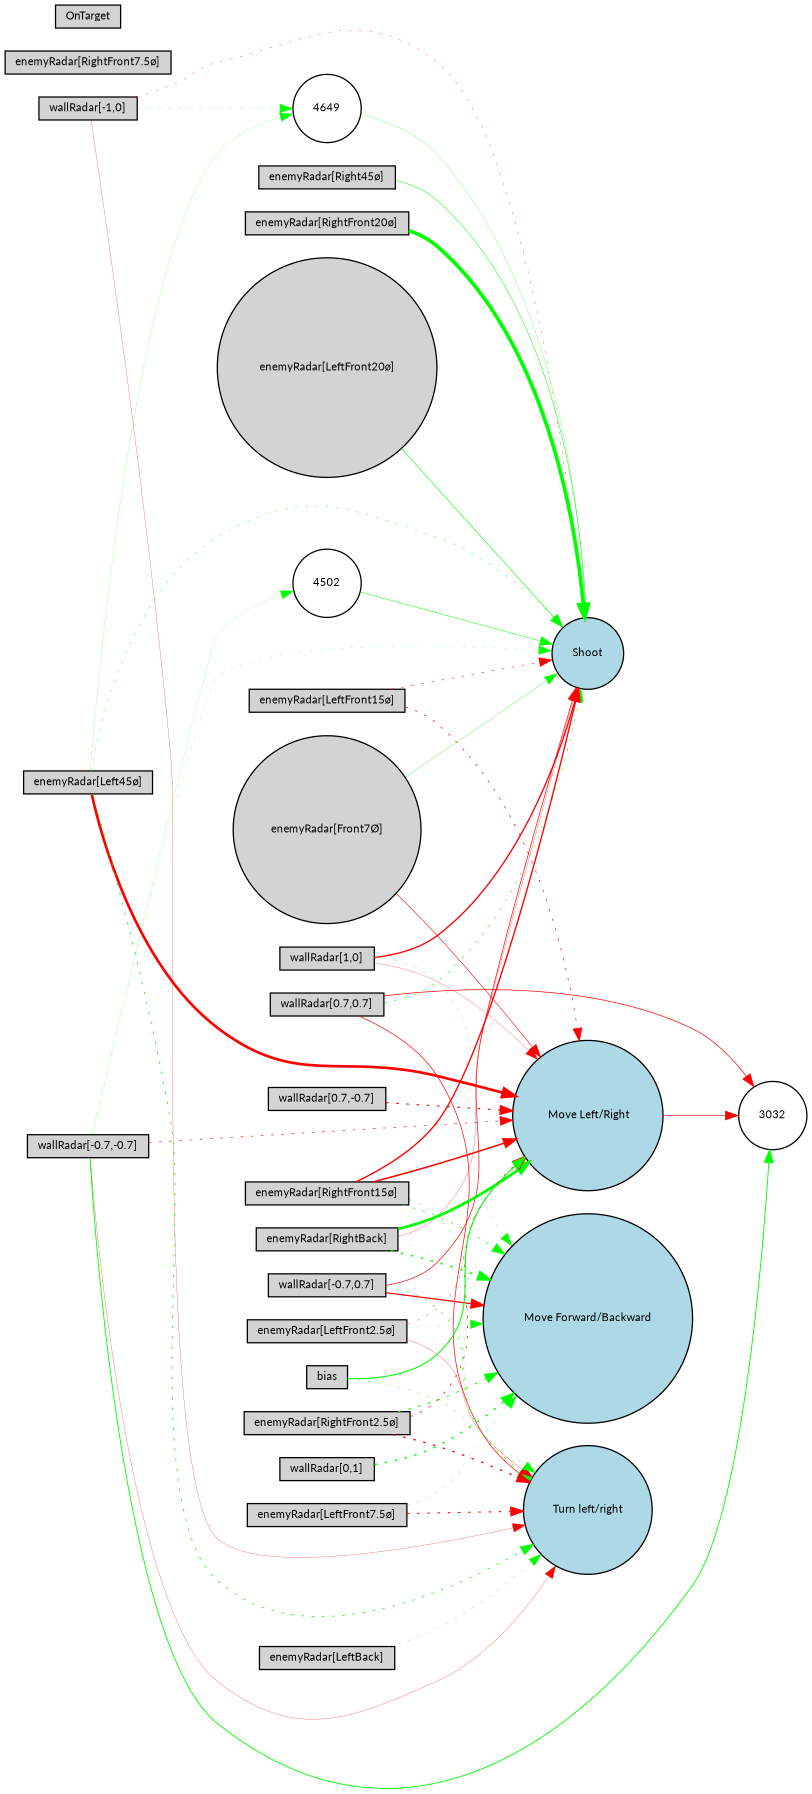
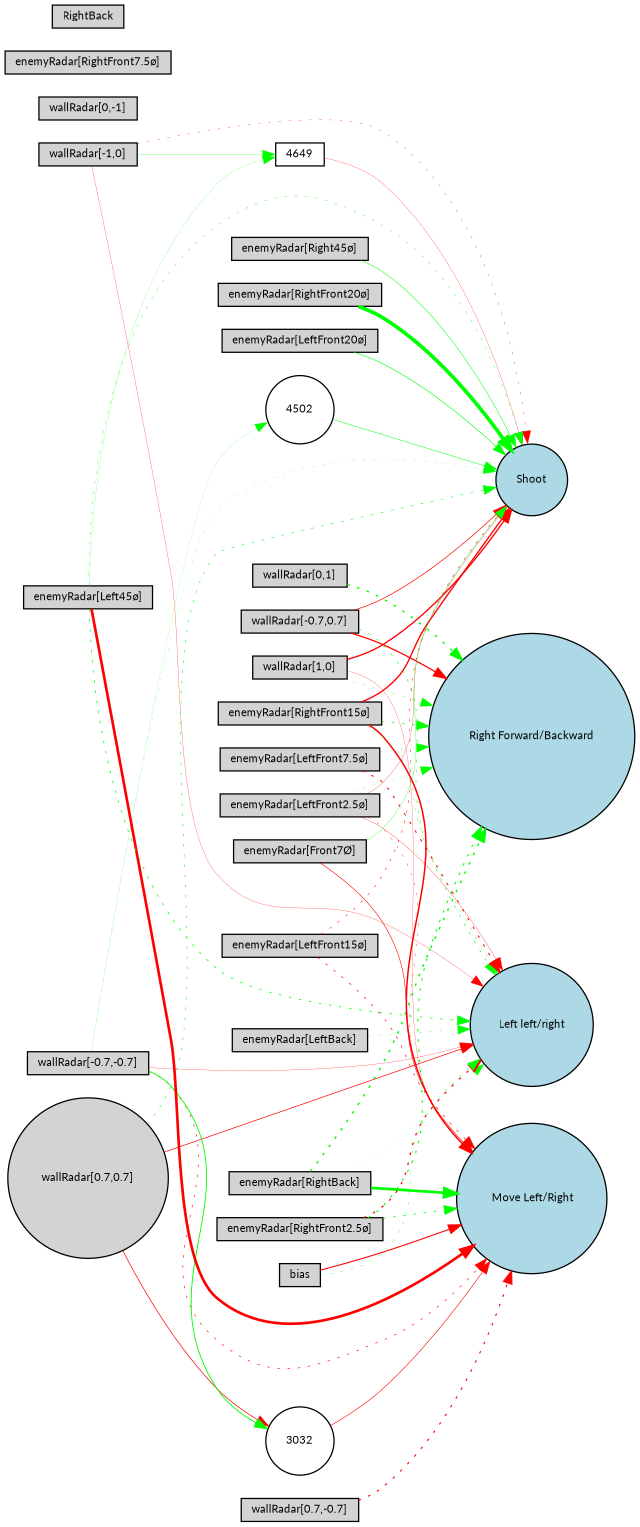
(88, 17) -> (88, 17)
none -> (88, 108)
(209, 108) -> (200, 154)
(327, 108) -> (300, 154)
(528, 313) -> (452, 270)
(327, 368) -> (300, 341)
(327, 830) -> (300, 851)
(496, 982) -> (418, 652)
(327, 1004) -> (88, 1178)
(694, 1116) -> (415, 1357)
(466, 1295) -> (415, 1214)
(588, 1318) -> (532, 736)
(445, 1345) -> (398, 1247)
(588, 1510) -> (532, 1025)
